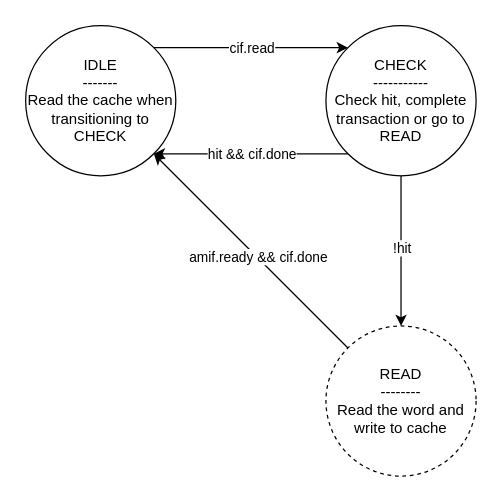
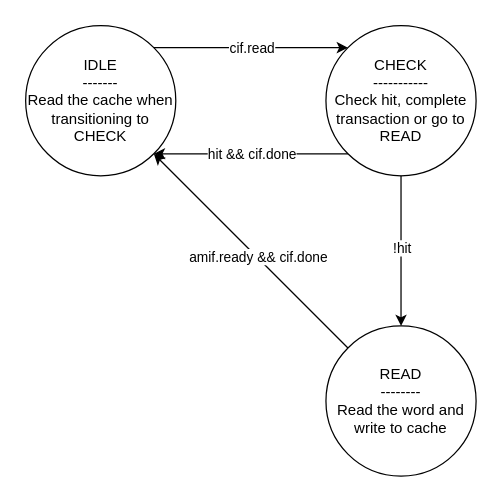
(401, 401) -> (401, 401)
